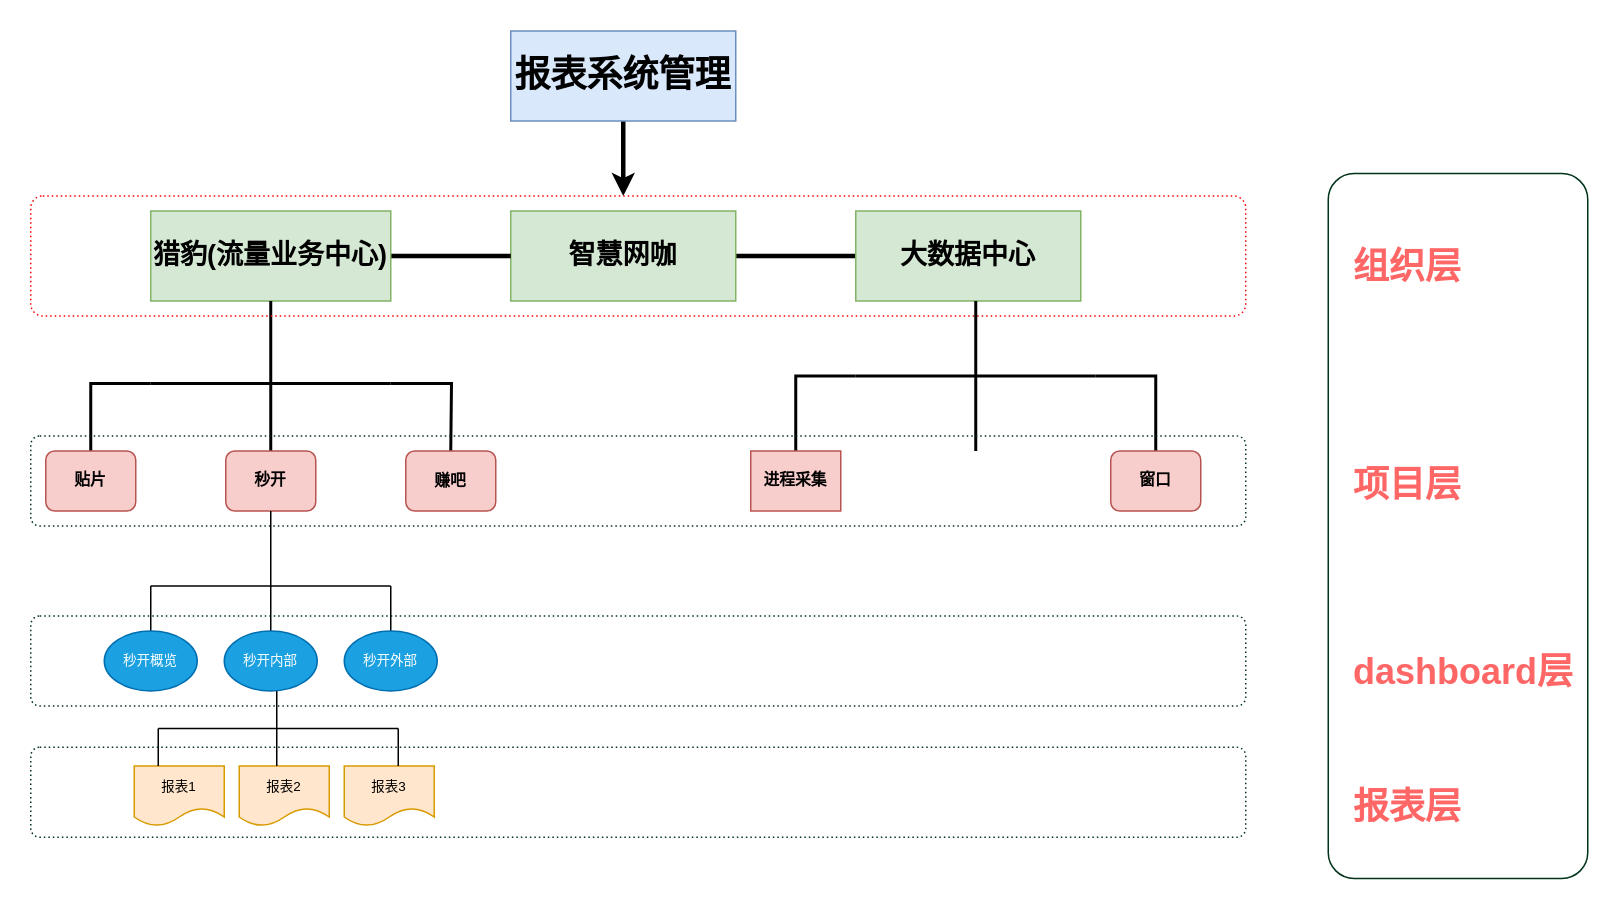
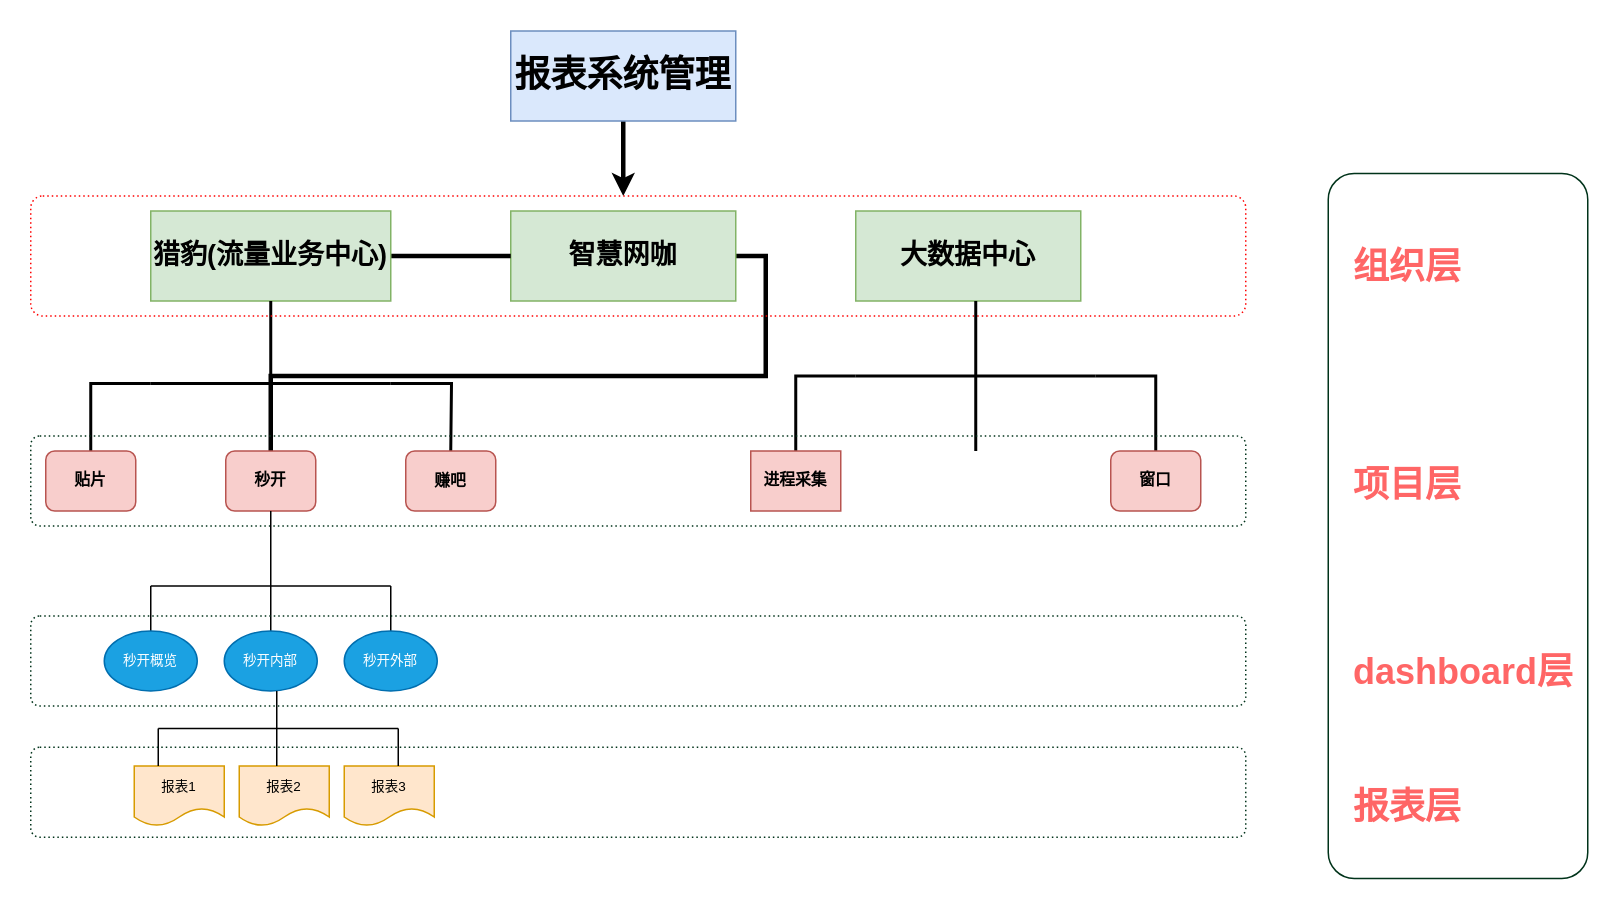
(809, 256) -> (618, 376)
